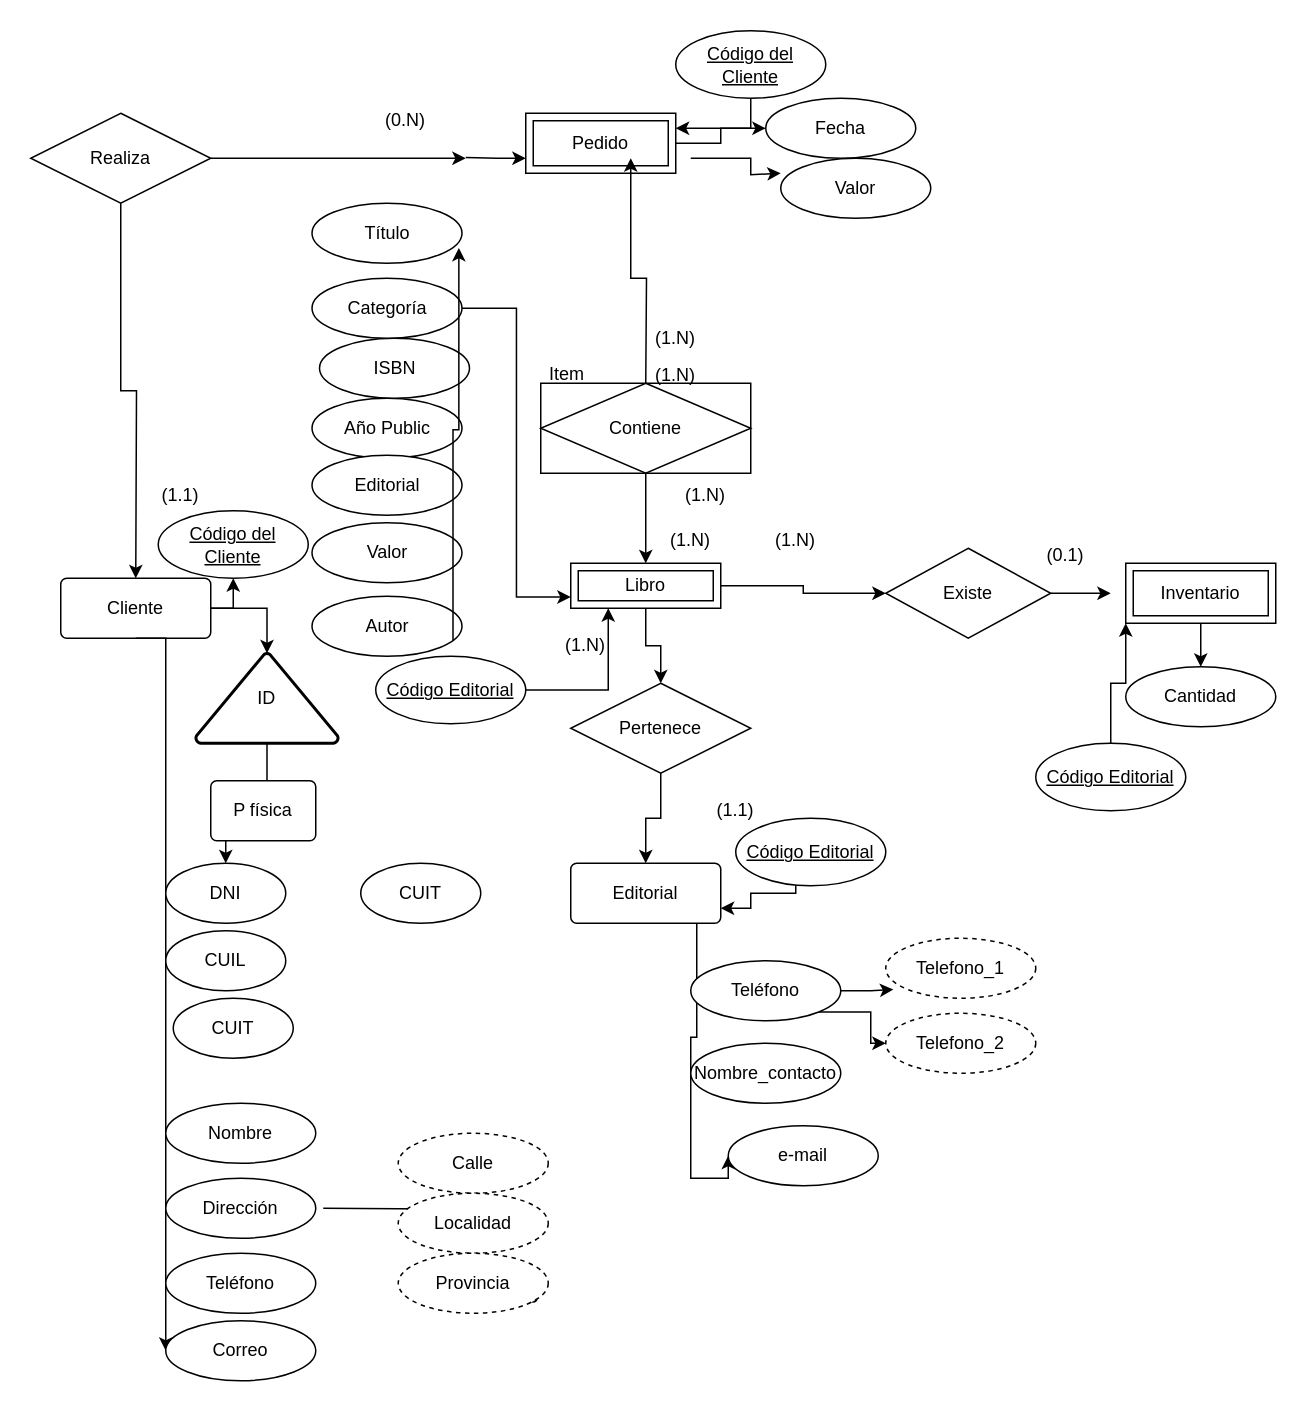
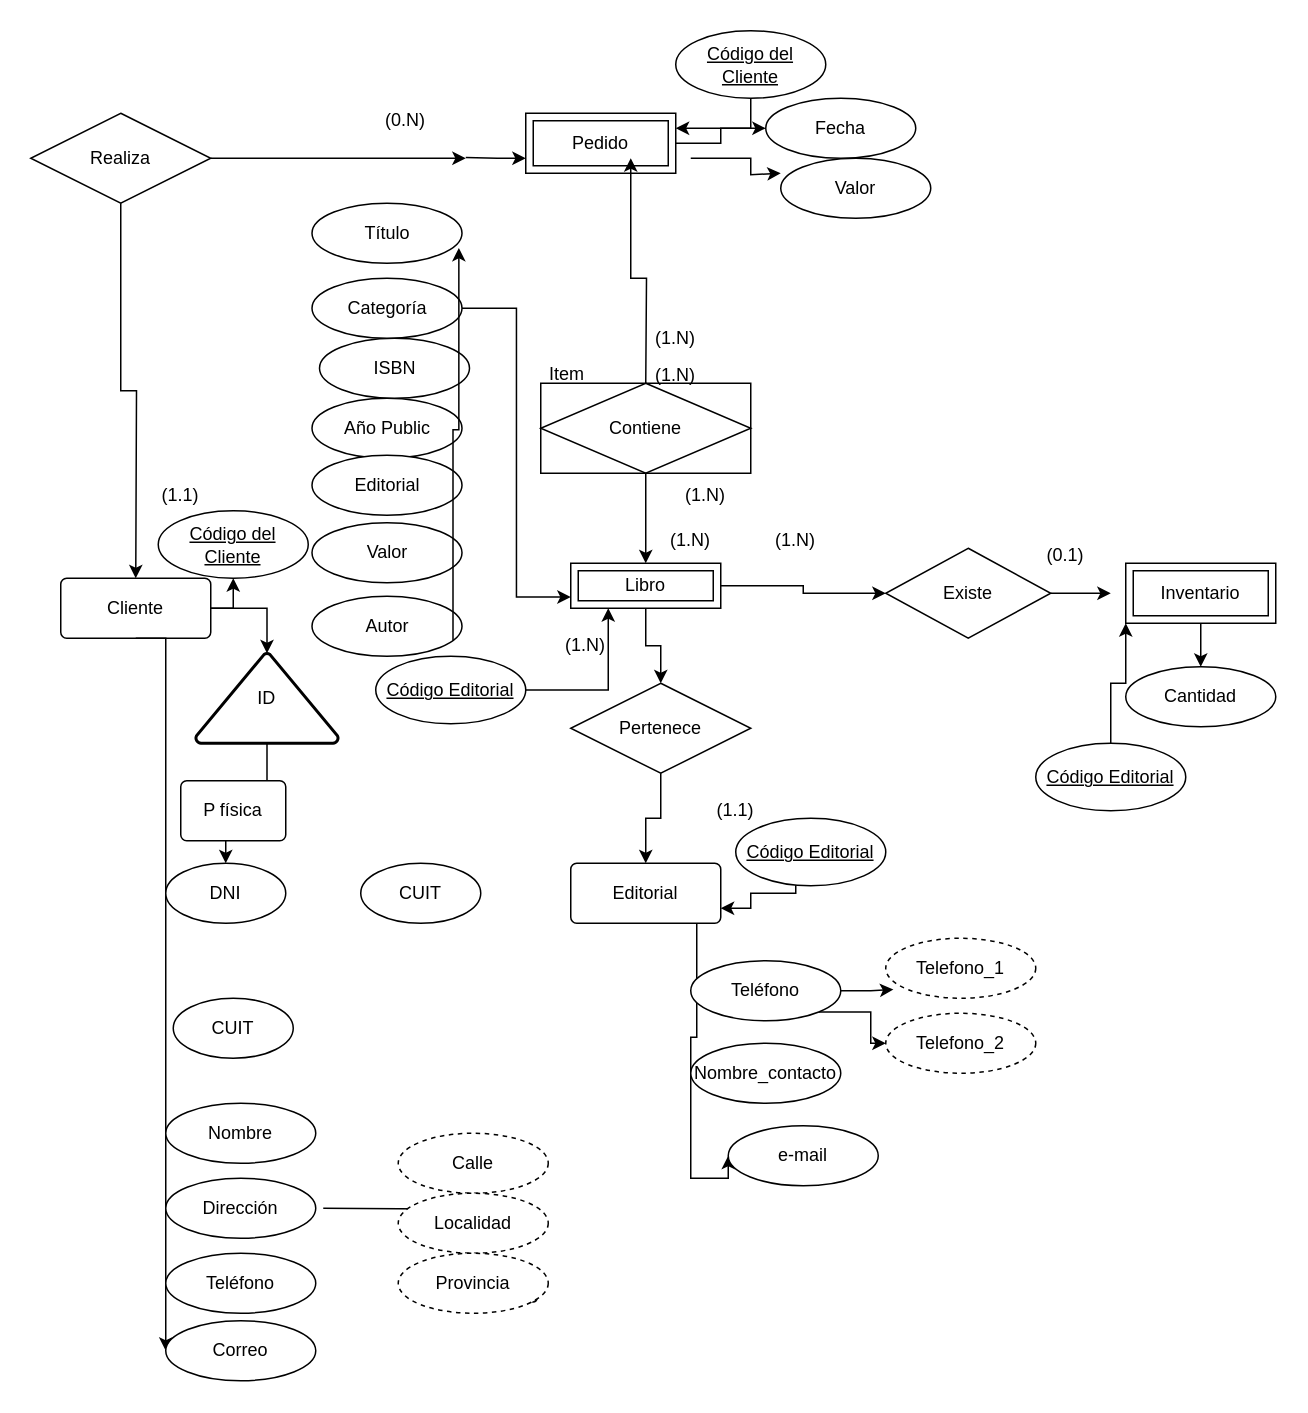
(263, 811) -> (233, 811)
(226, 961) -> none
